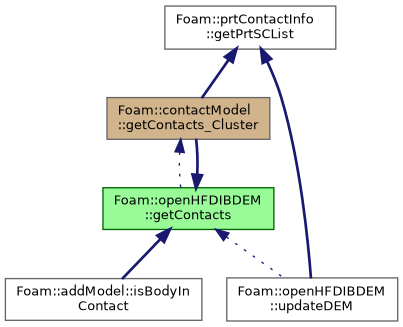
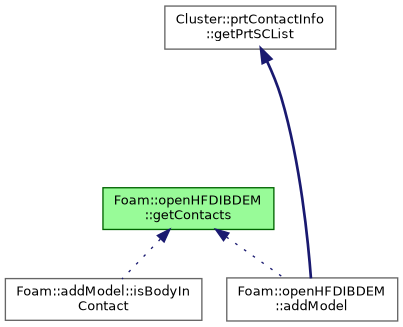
(250, 28) -> (250, 28)
(188, 118) -> none
(141, 259) -> (141, 259)
(312, 299) -> (312, 299)
